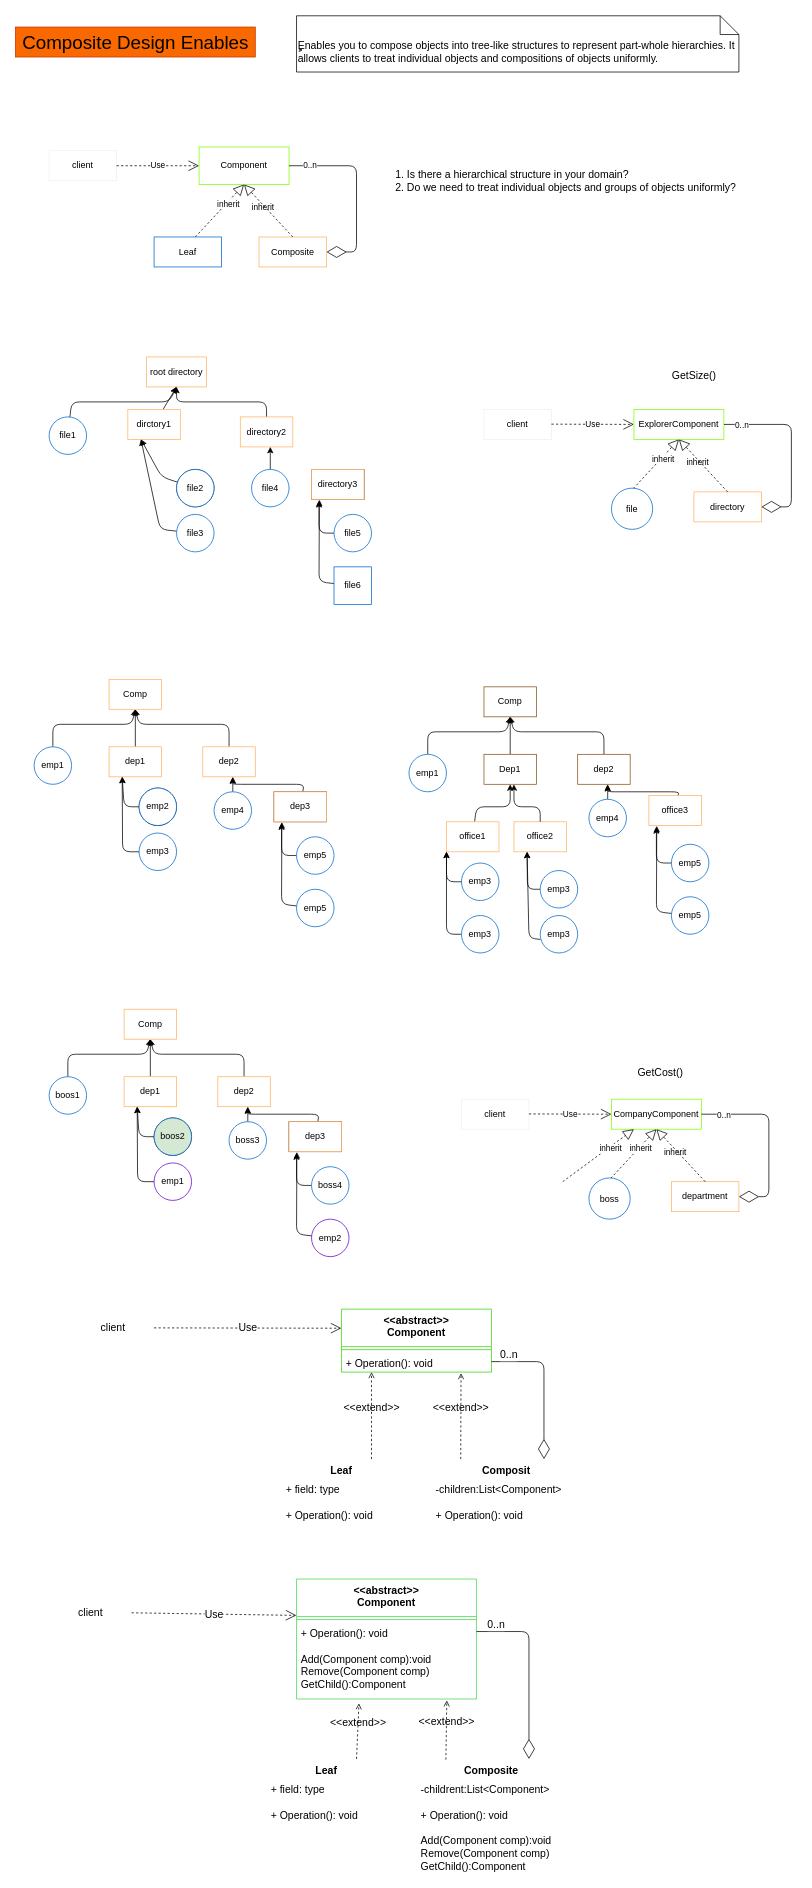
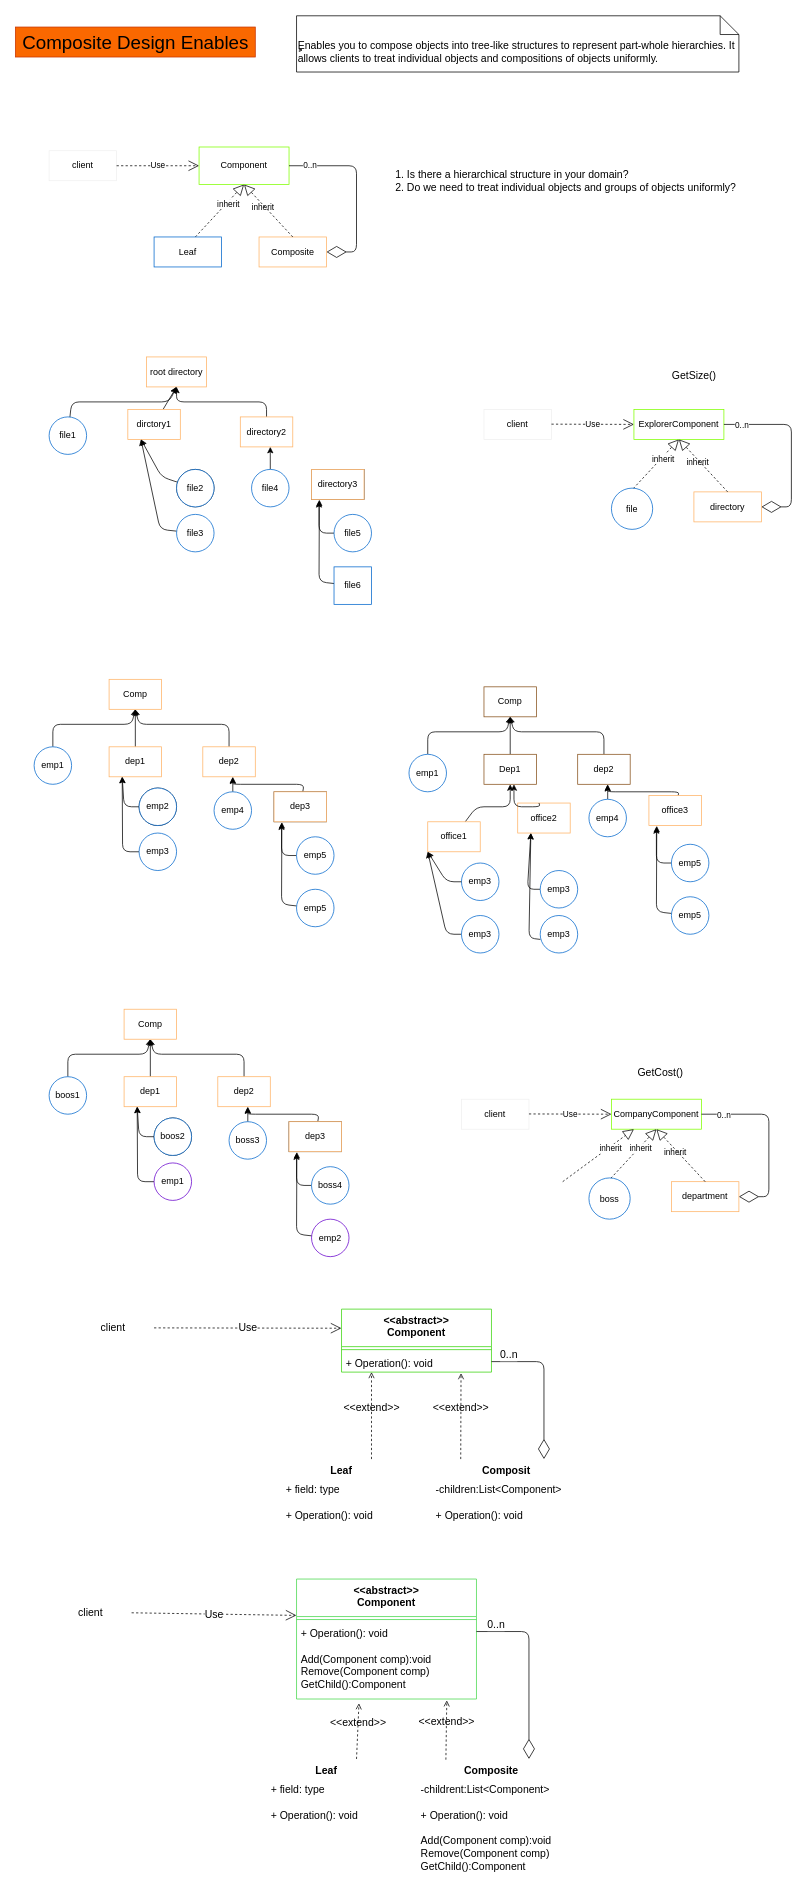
(473, 837) -> (454, 837)
(540, 837) -> (544, 818)
(173, 1137) -> (173, 1137)
